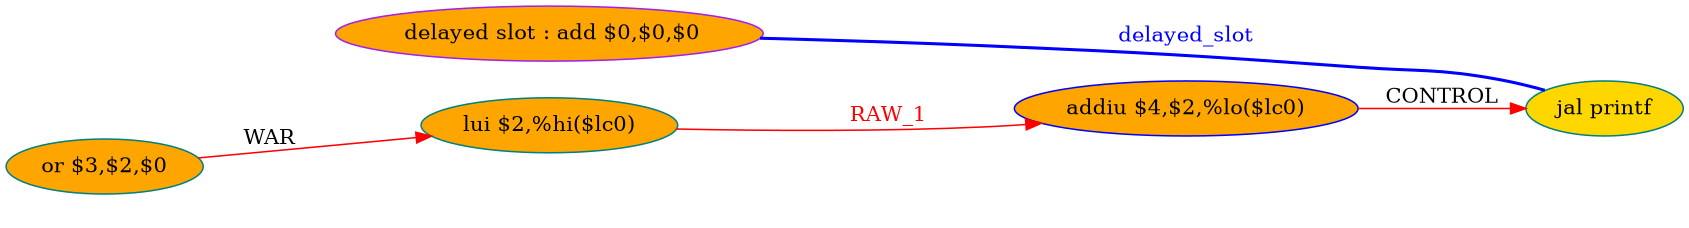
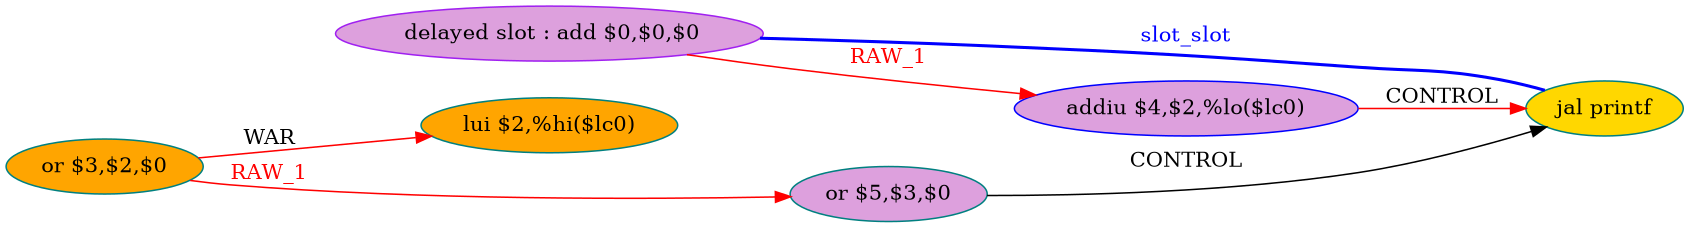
(549, 34) -> (549, 34)
(1186, 36) -> (1186, 36)
(1186, 108) -> (1186, 108)
(851, 130) -> (853, 76)
none -> (889, 194)
